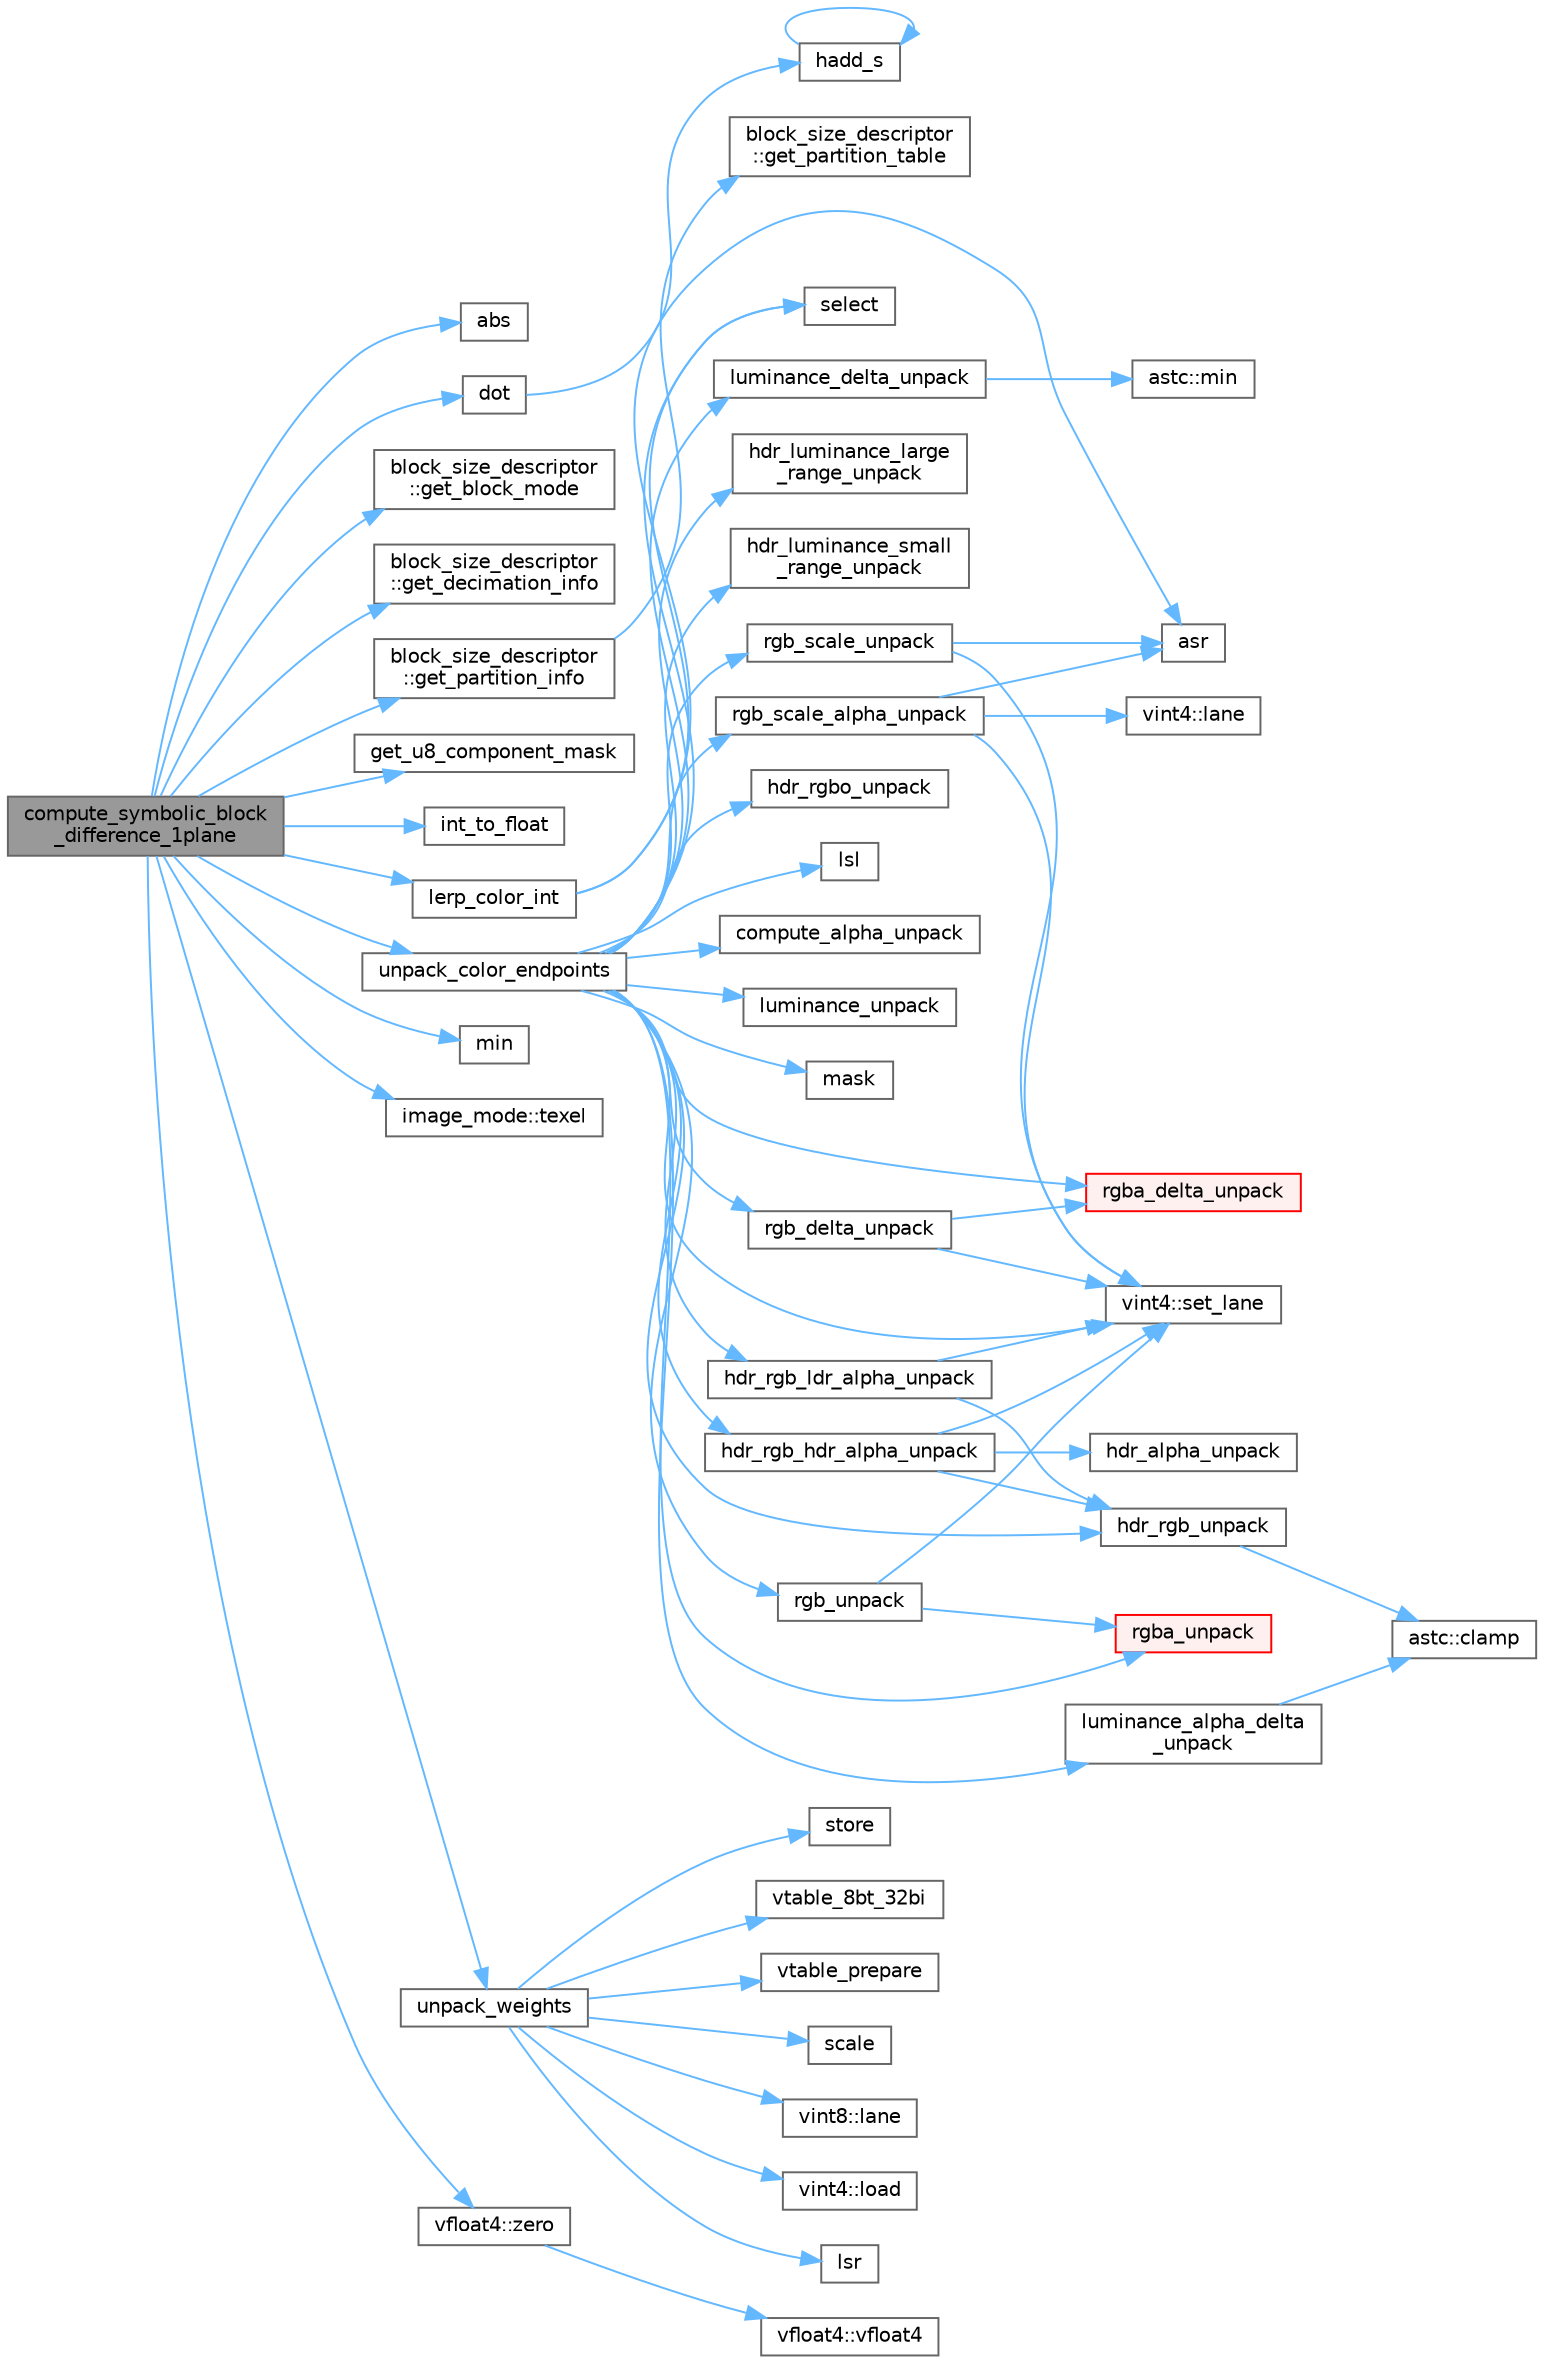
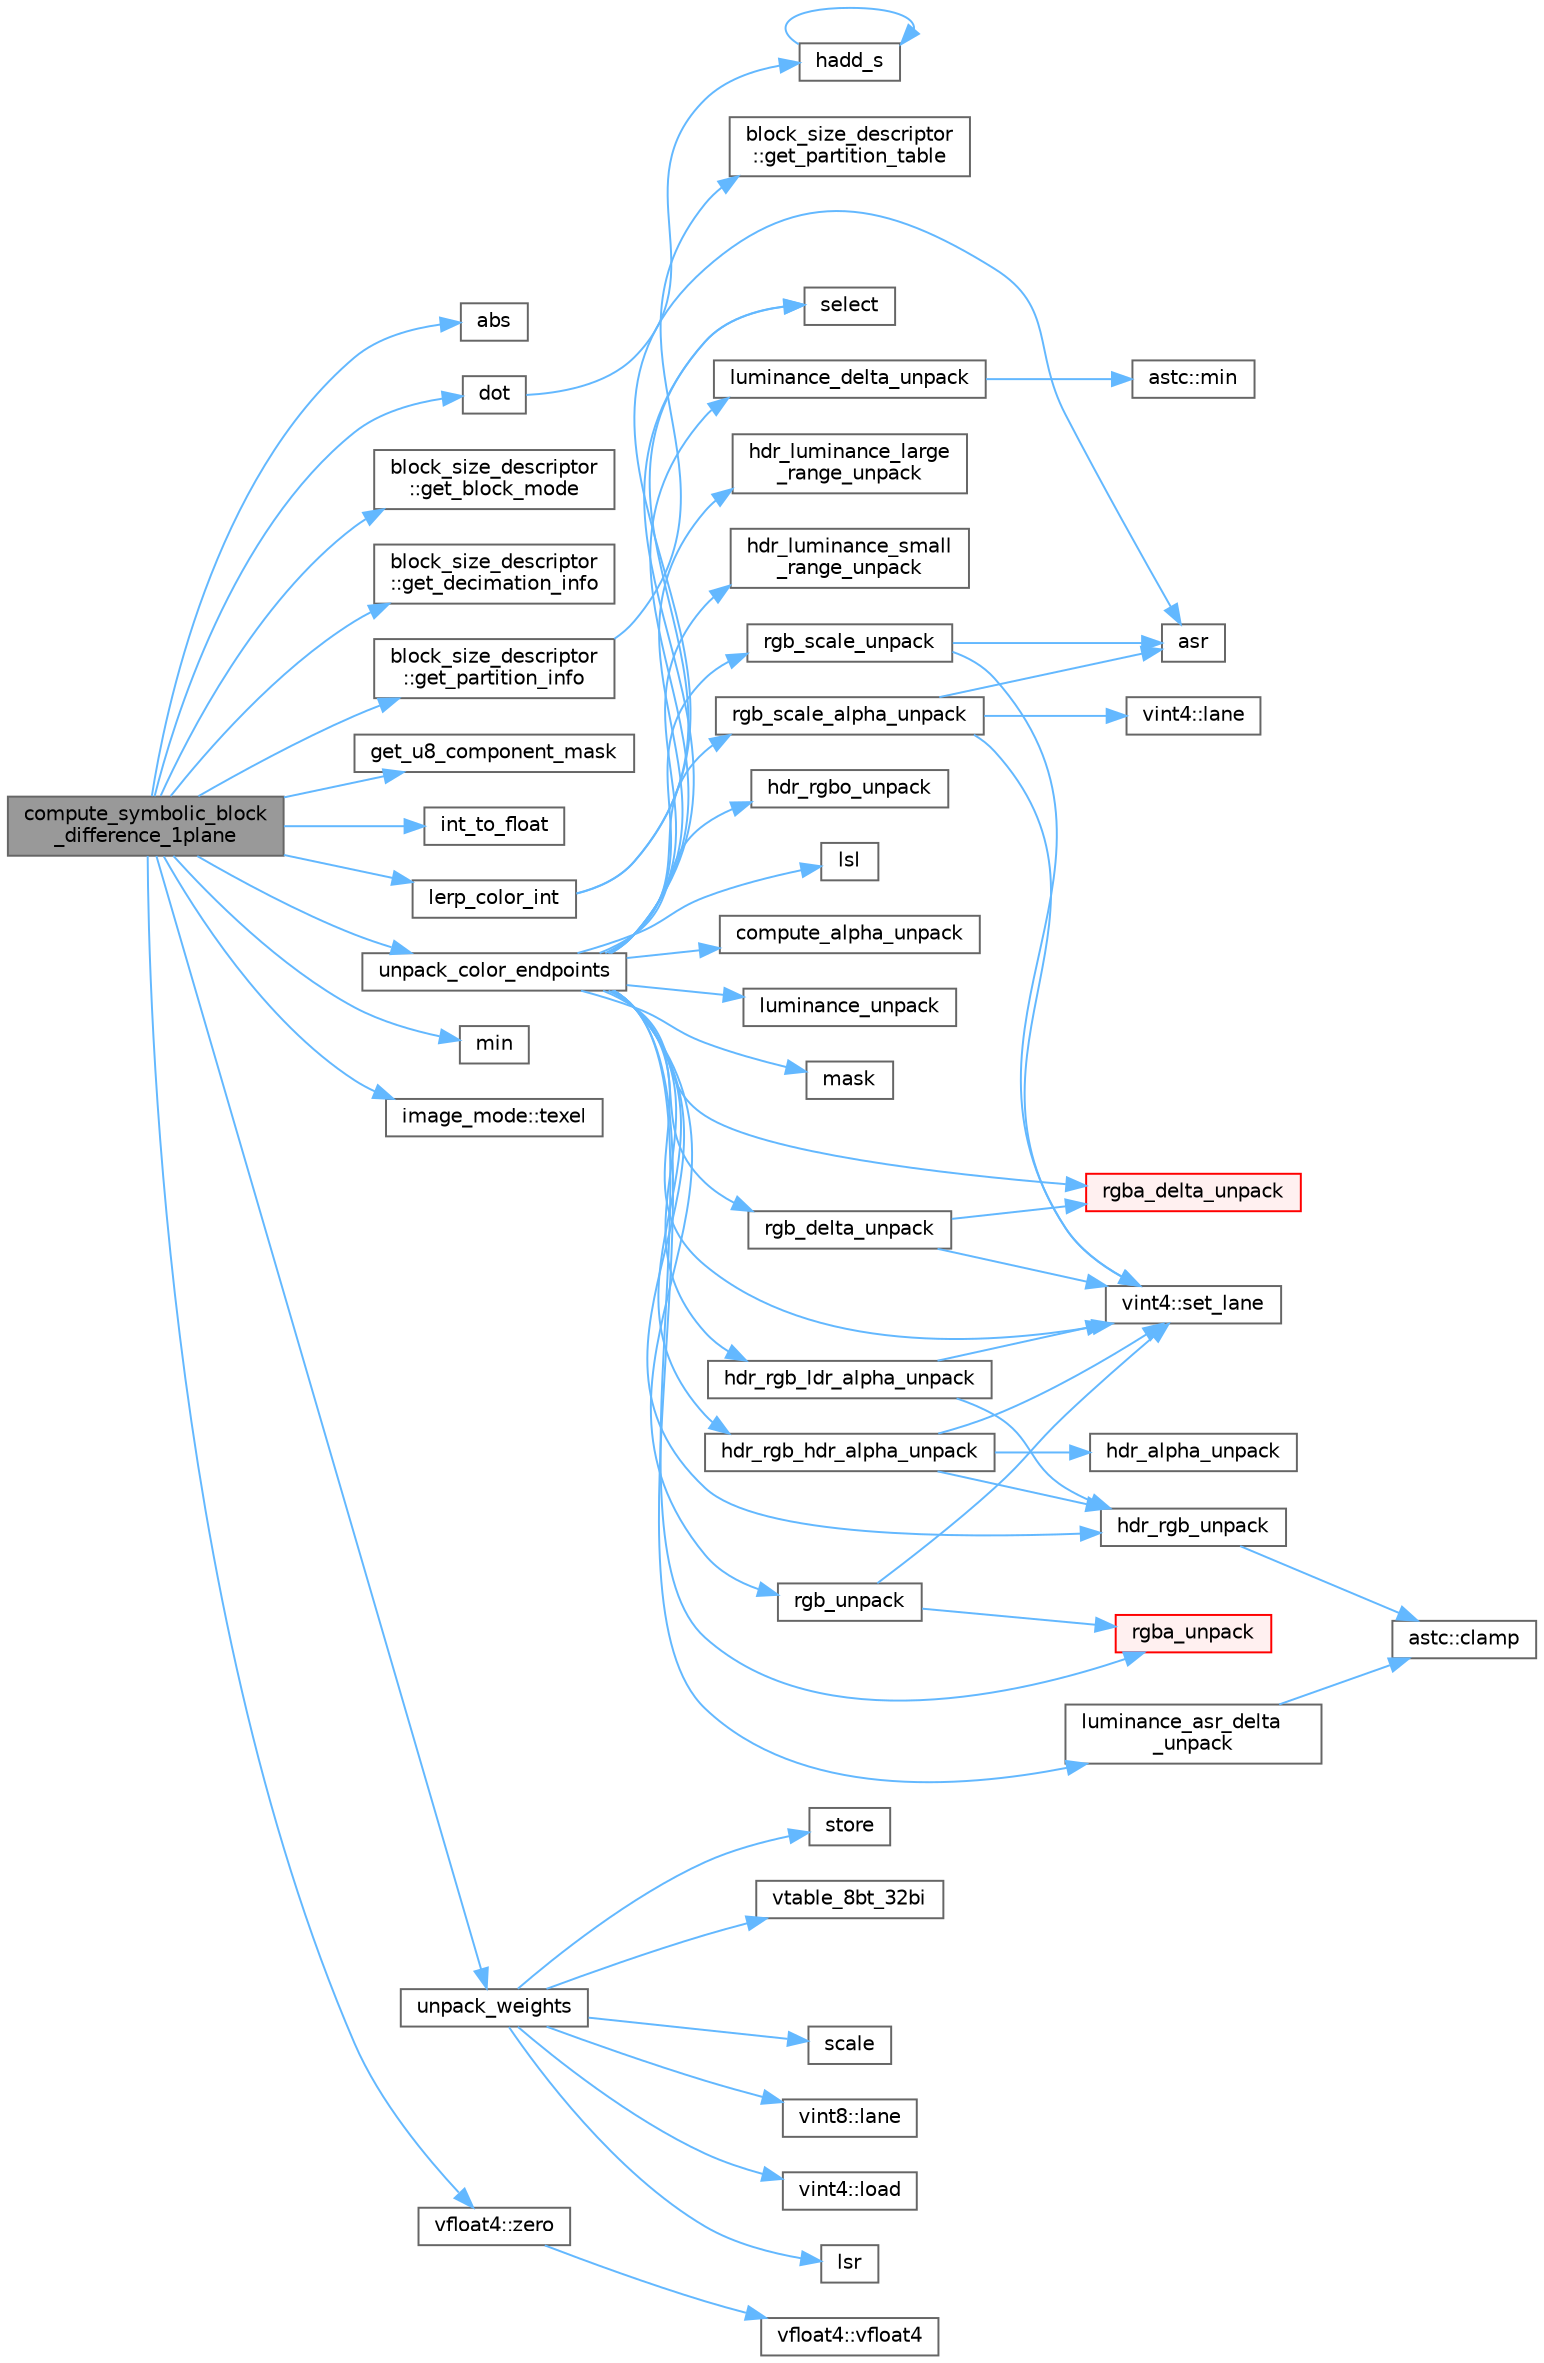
(1193, 1734) -> (1193, 1734)
(850, 1972) -> none
